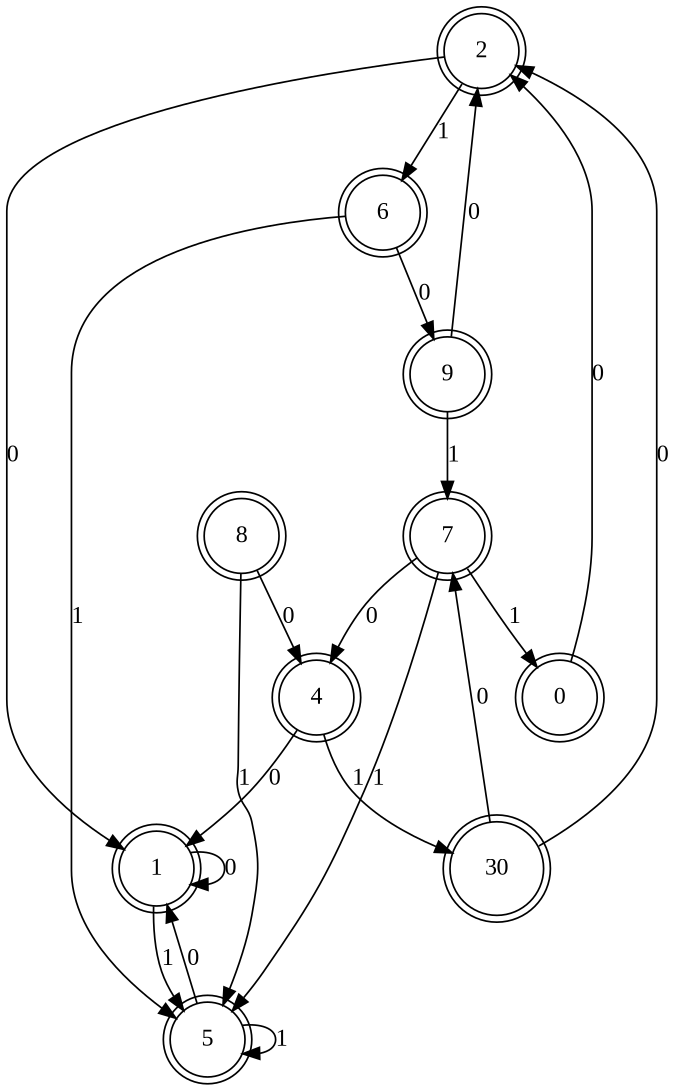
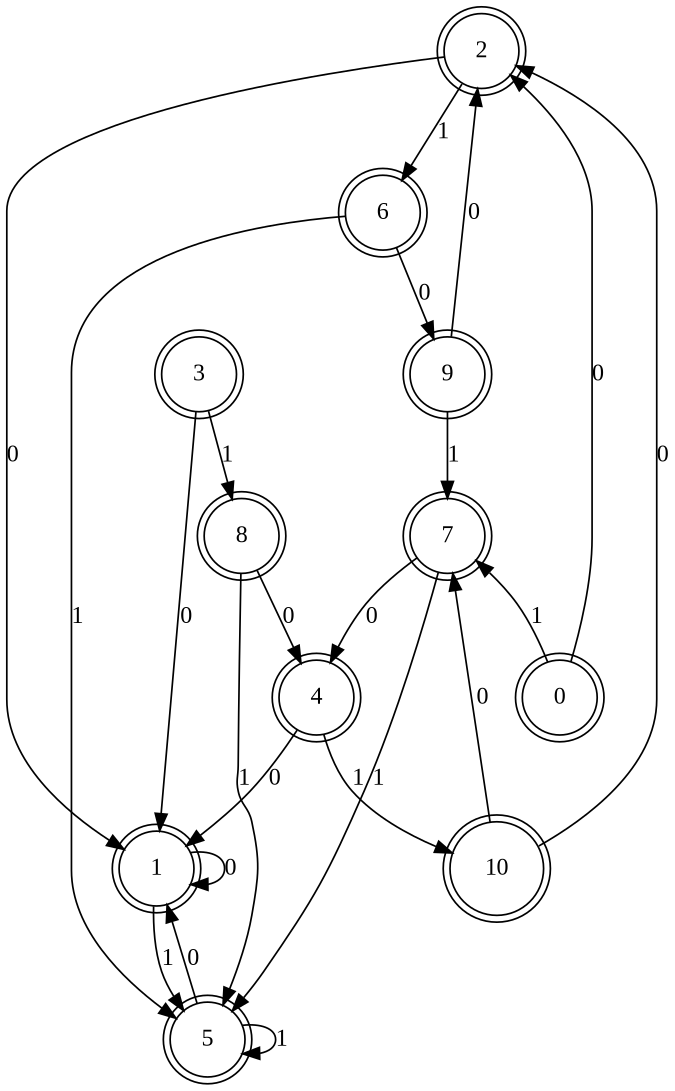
none -> (199, 374)
(496, 612) -> (524, 614)
(497, 869) -> (497, 869)
